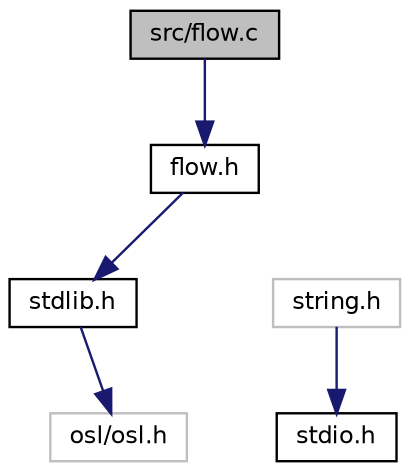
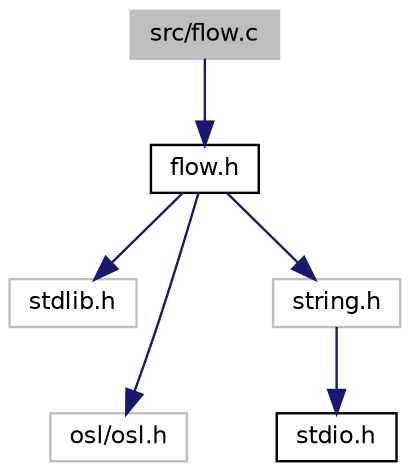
(205, 35) -> (205, 35)
none -> (262, 228)
(73, 303) -> (73, 303)
(92, 359) -> (168, 292)
